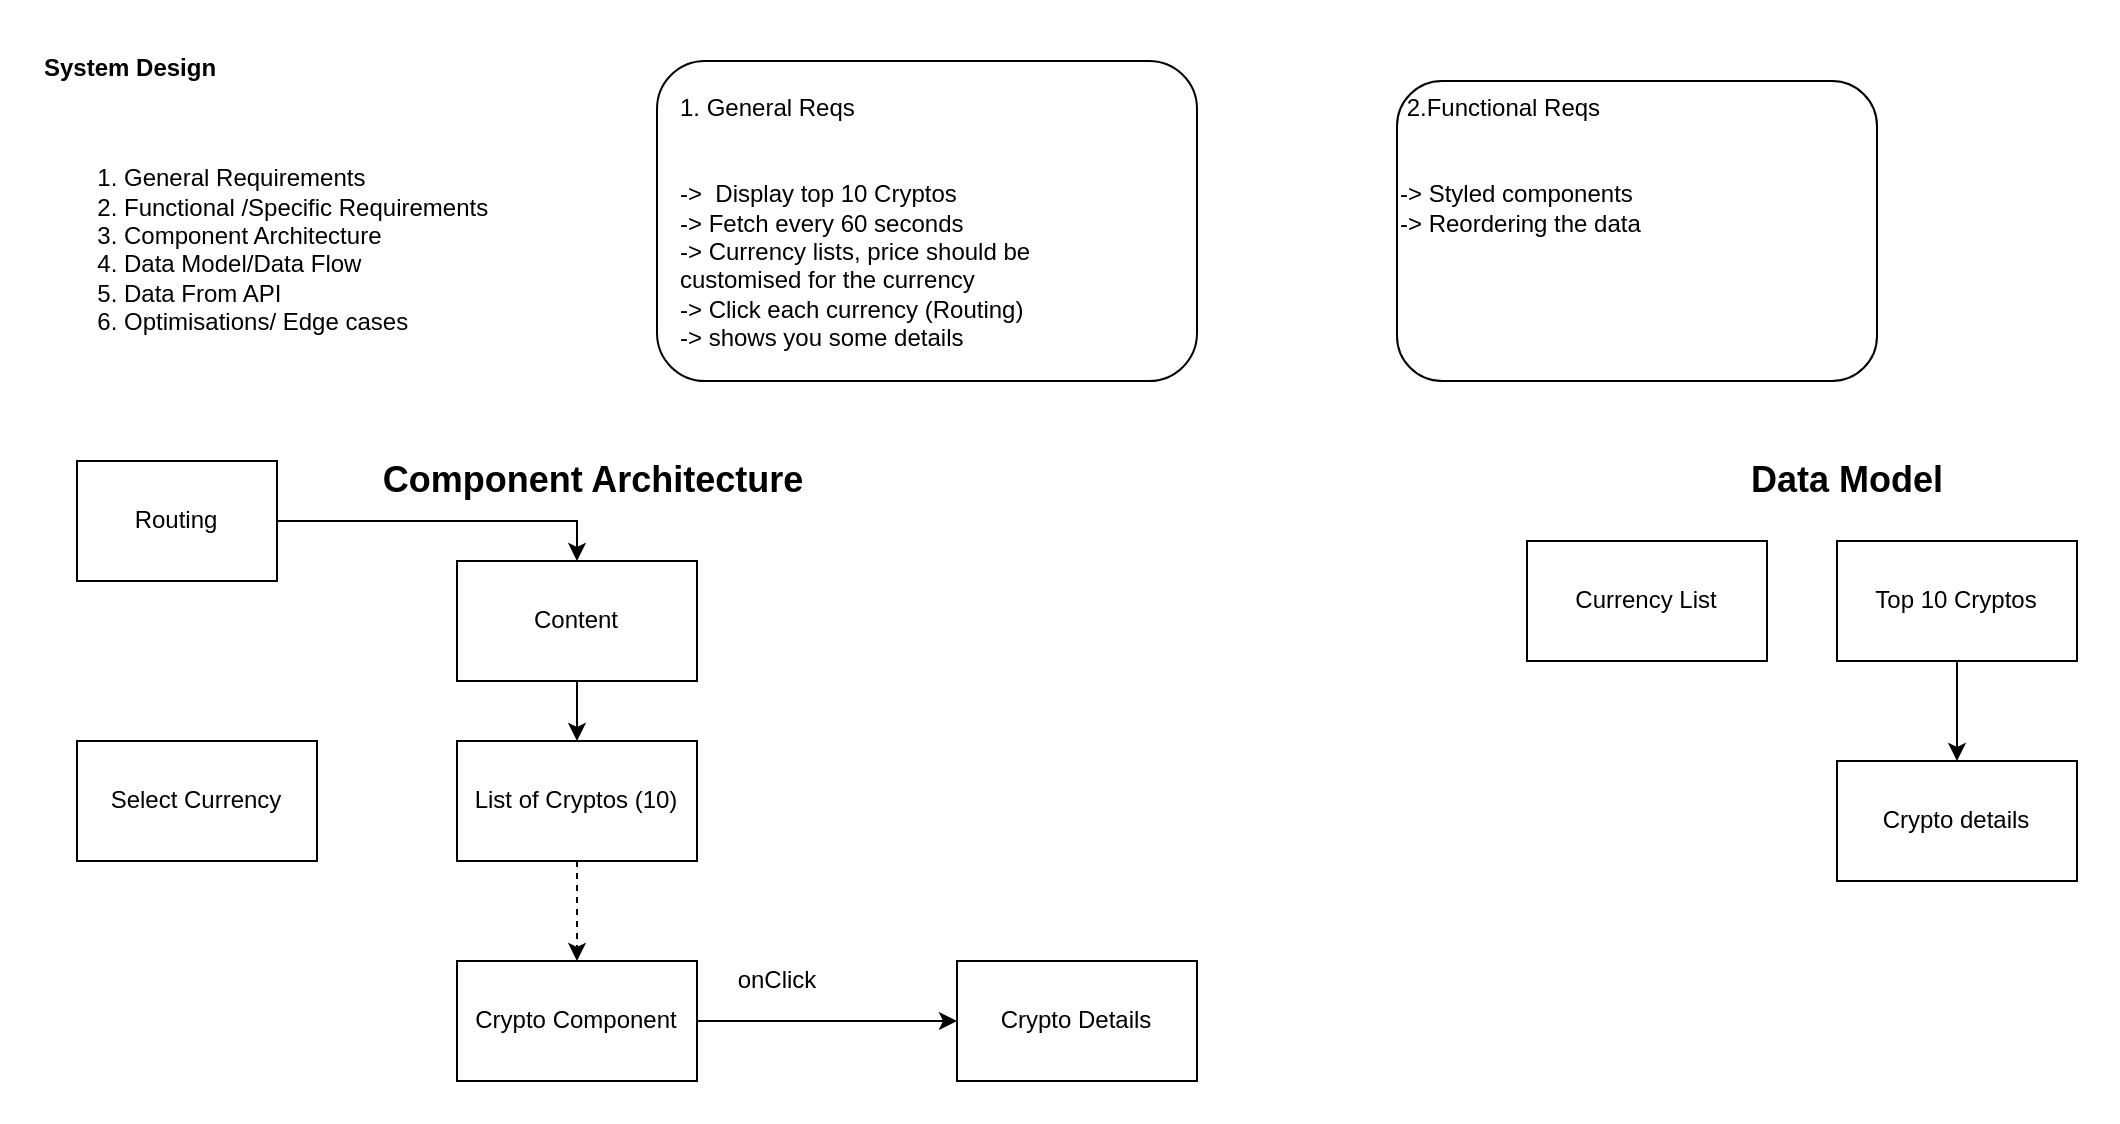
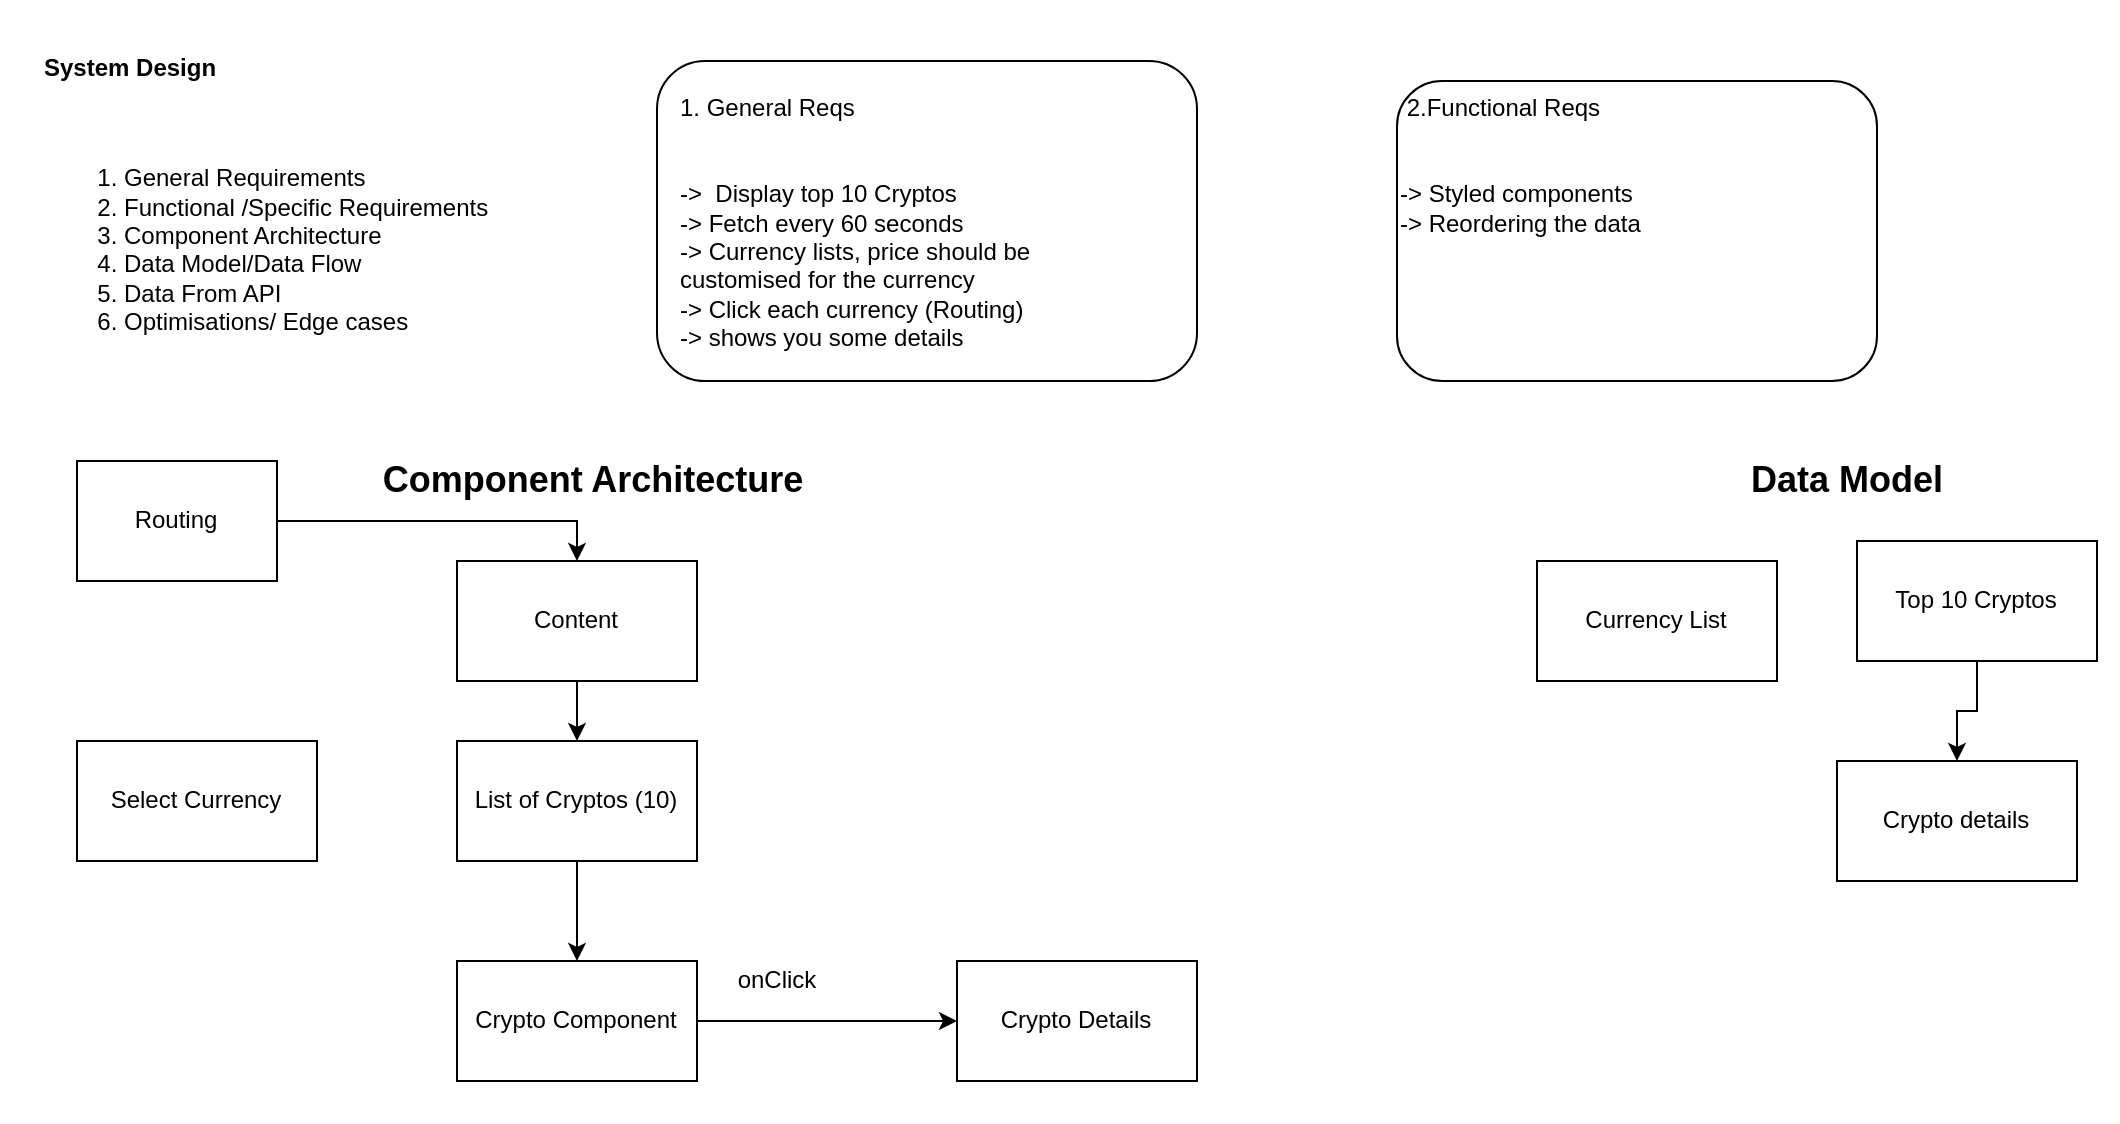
(1647, 601) -> (1657, 621)
(1957, 601) -> (1977, 601)
(577, 905) -> (577, 905)
